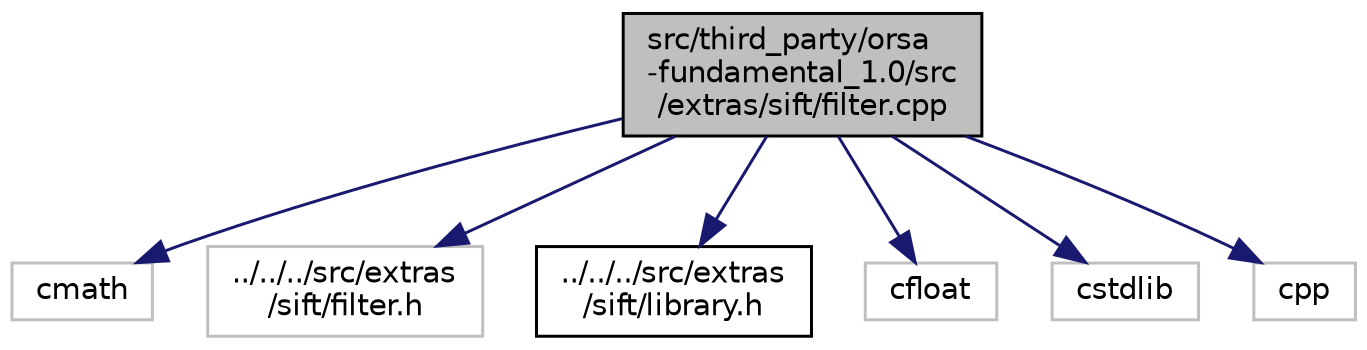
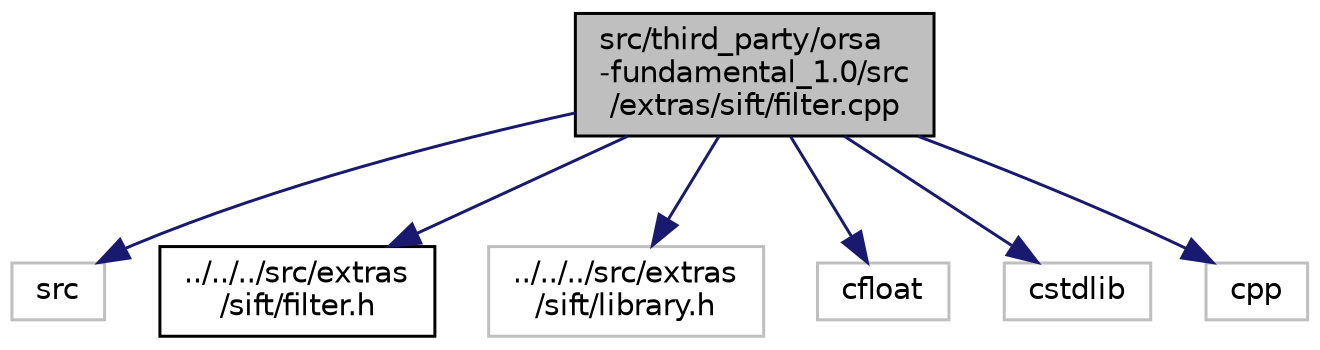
(82, 291) -> (58, 291)
(345, 291) -> (297, 291)
(674, 291) -> (626, 291)
